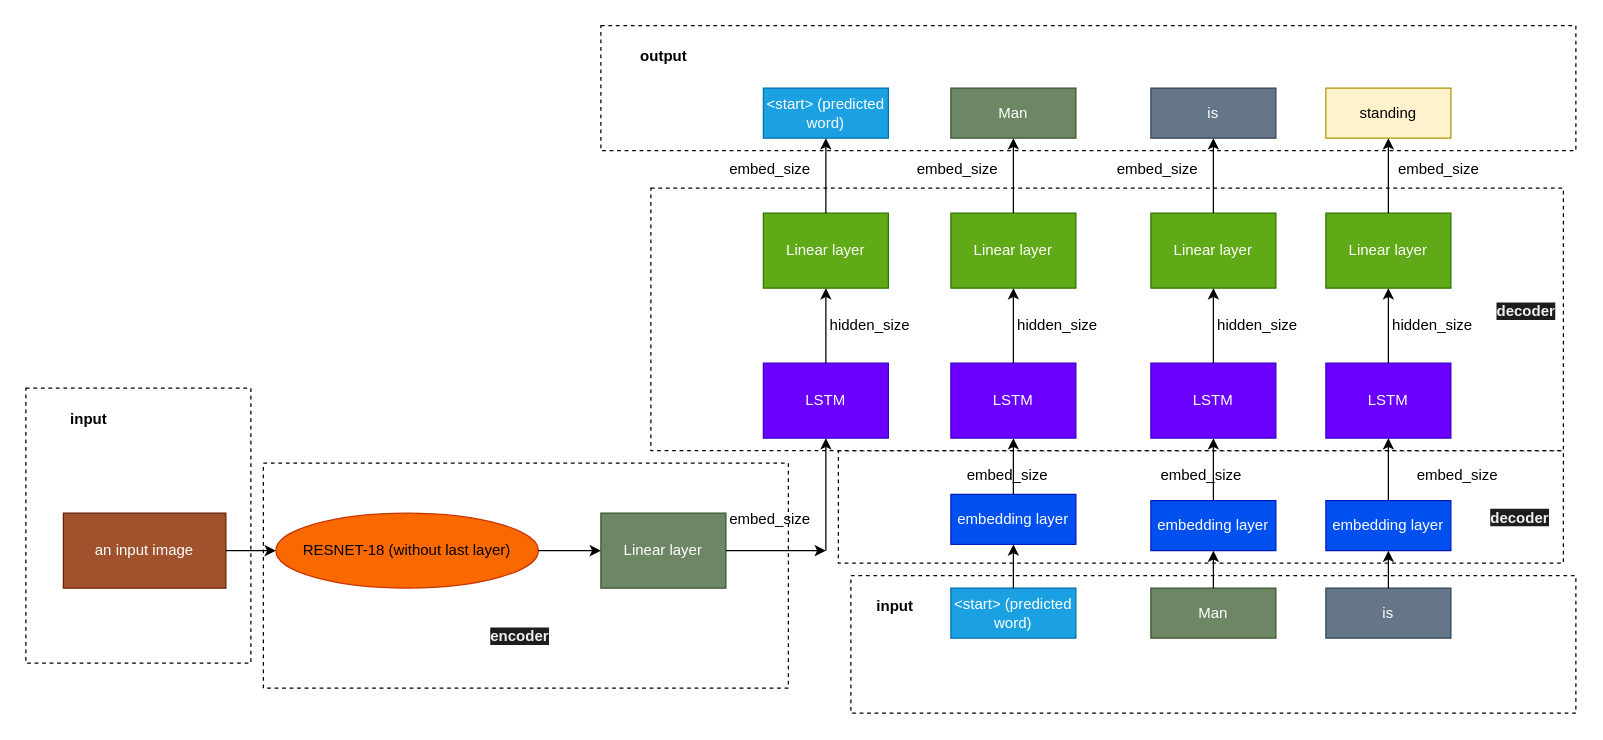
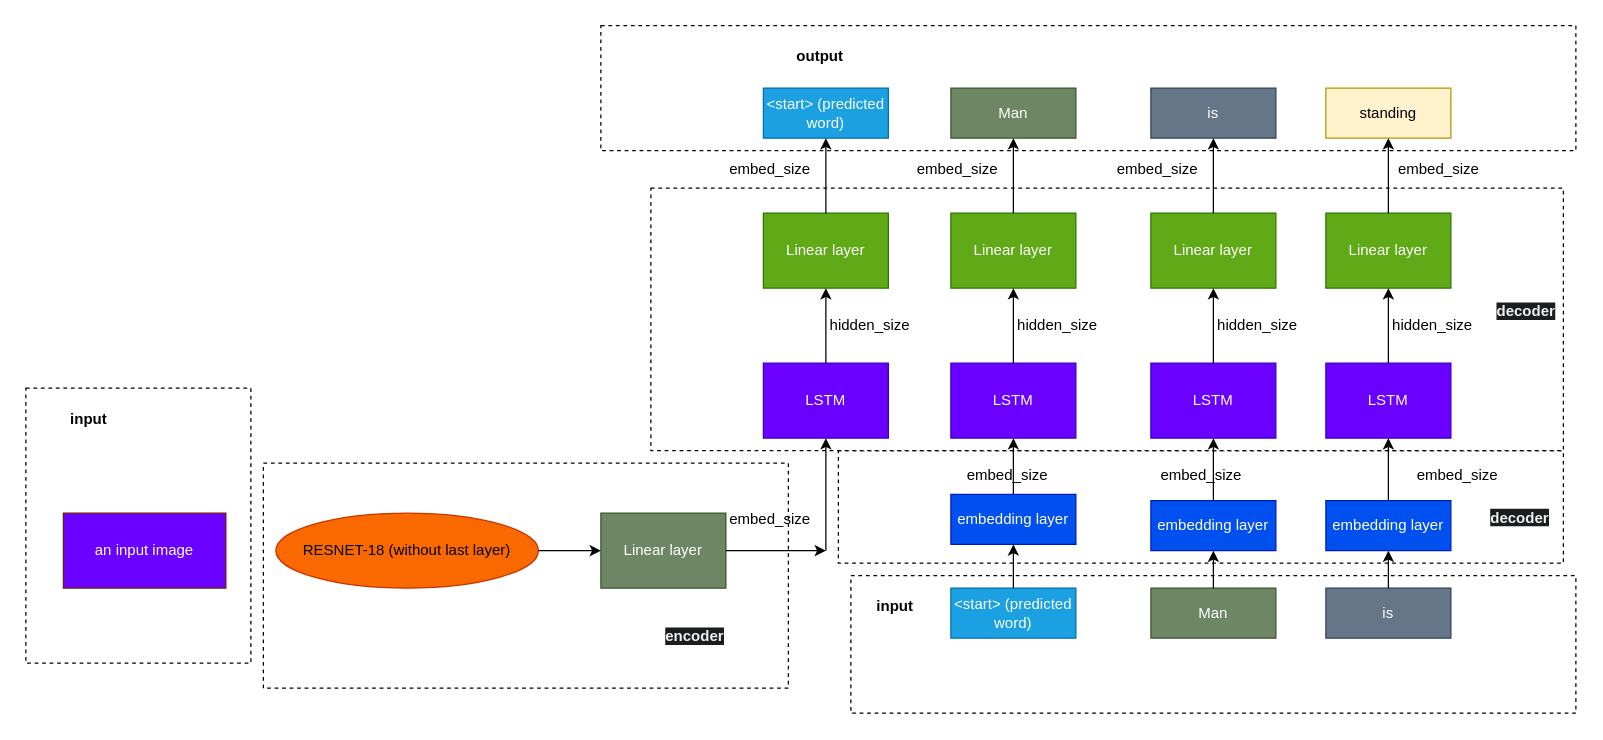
(663, 57) -> (819, 57)
(144, 551) -> (144, 551)
(247, 551) -> none
(526, 644) -> (701, 644)
